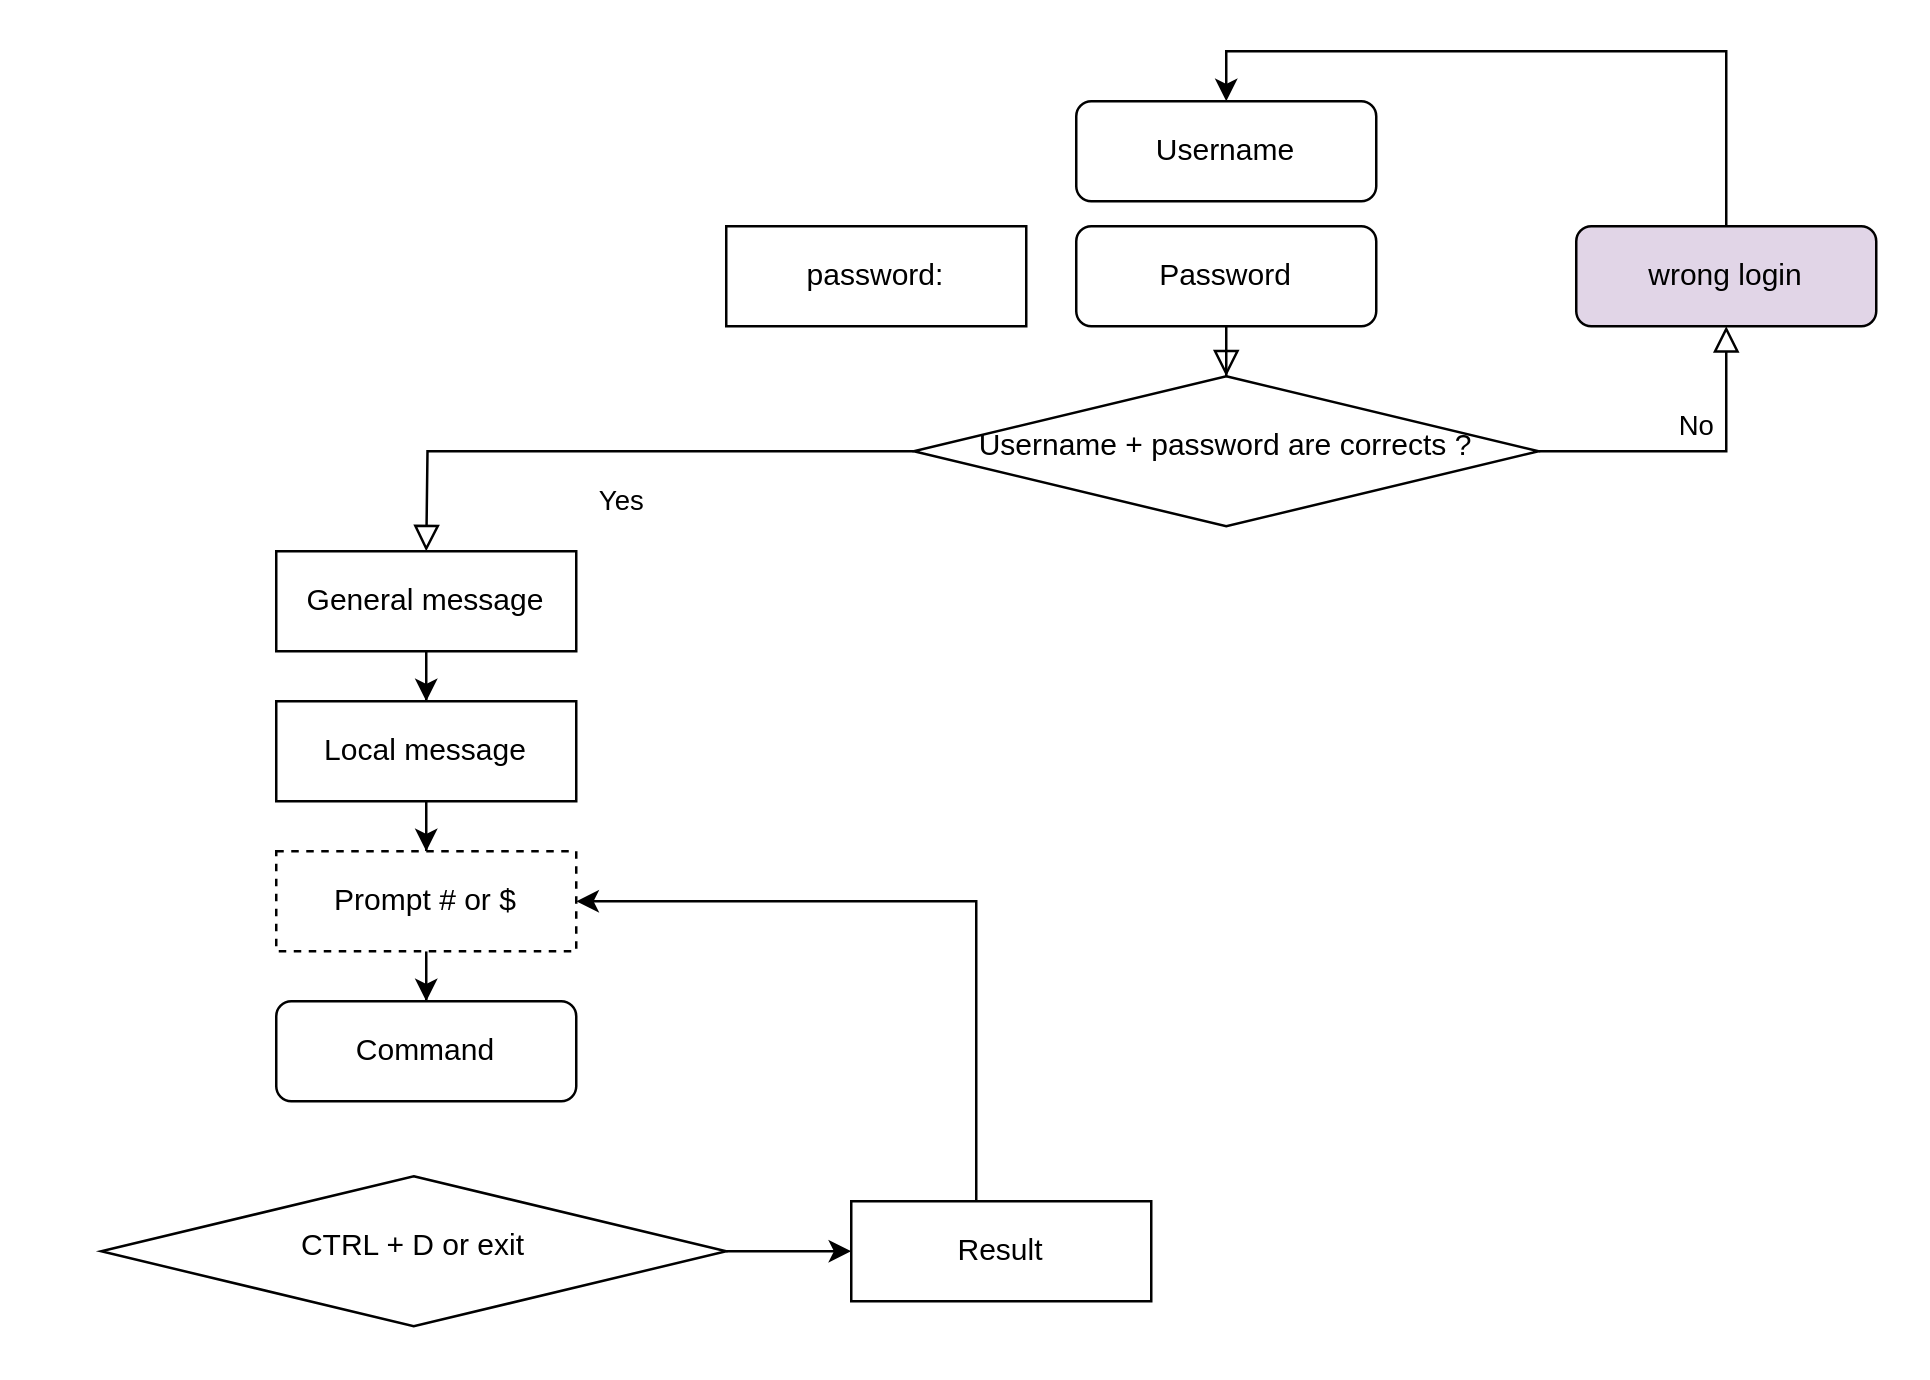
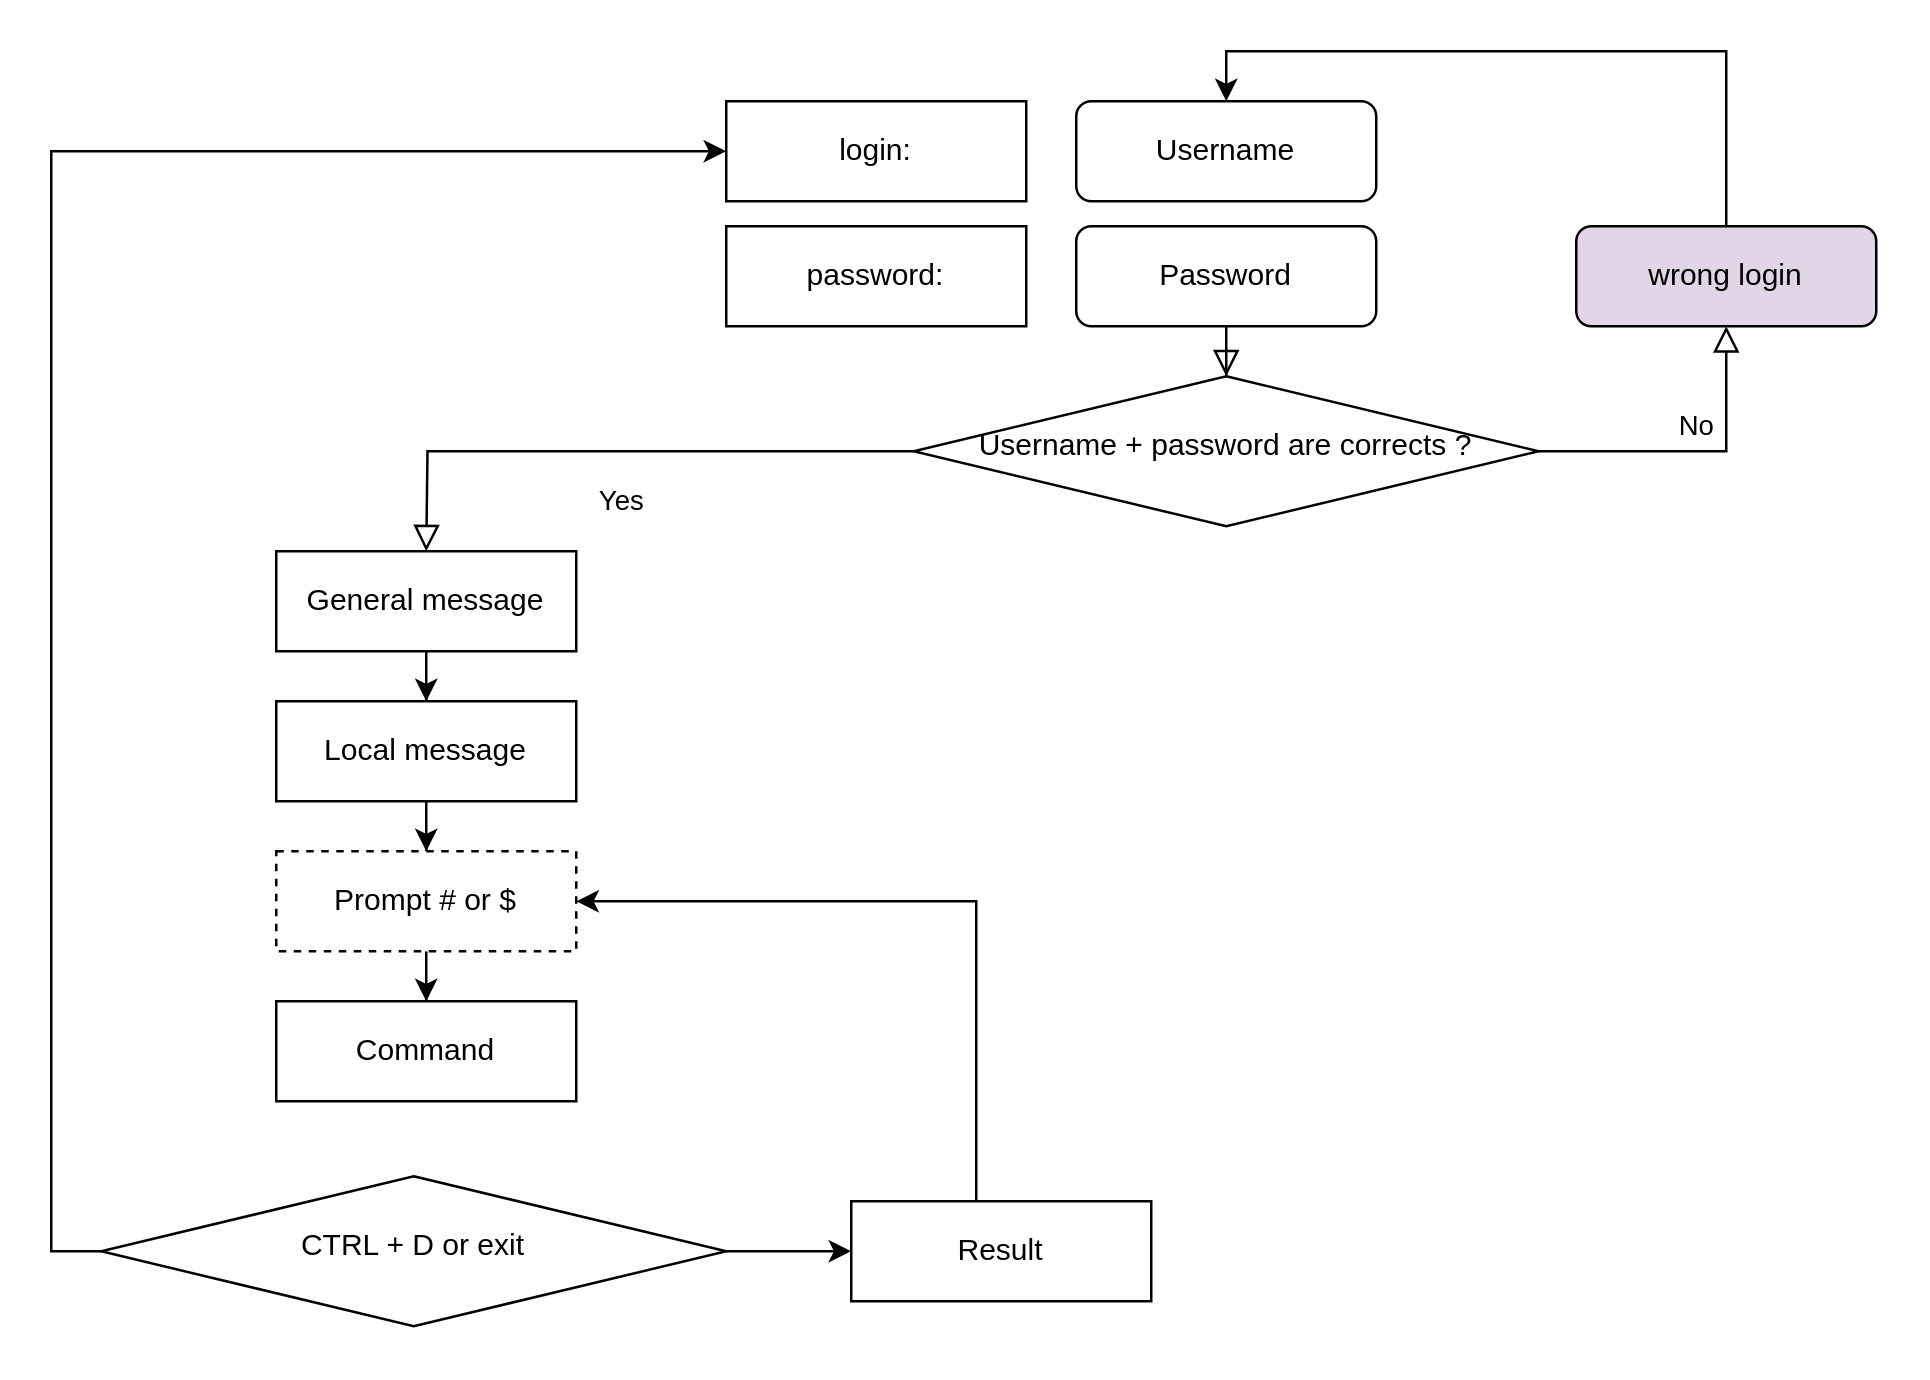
none -> (876, 151)
none -> (51, 396)
(426, 1051) -> (426, 1051)
